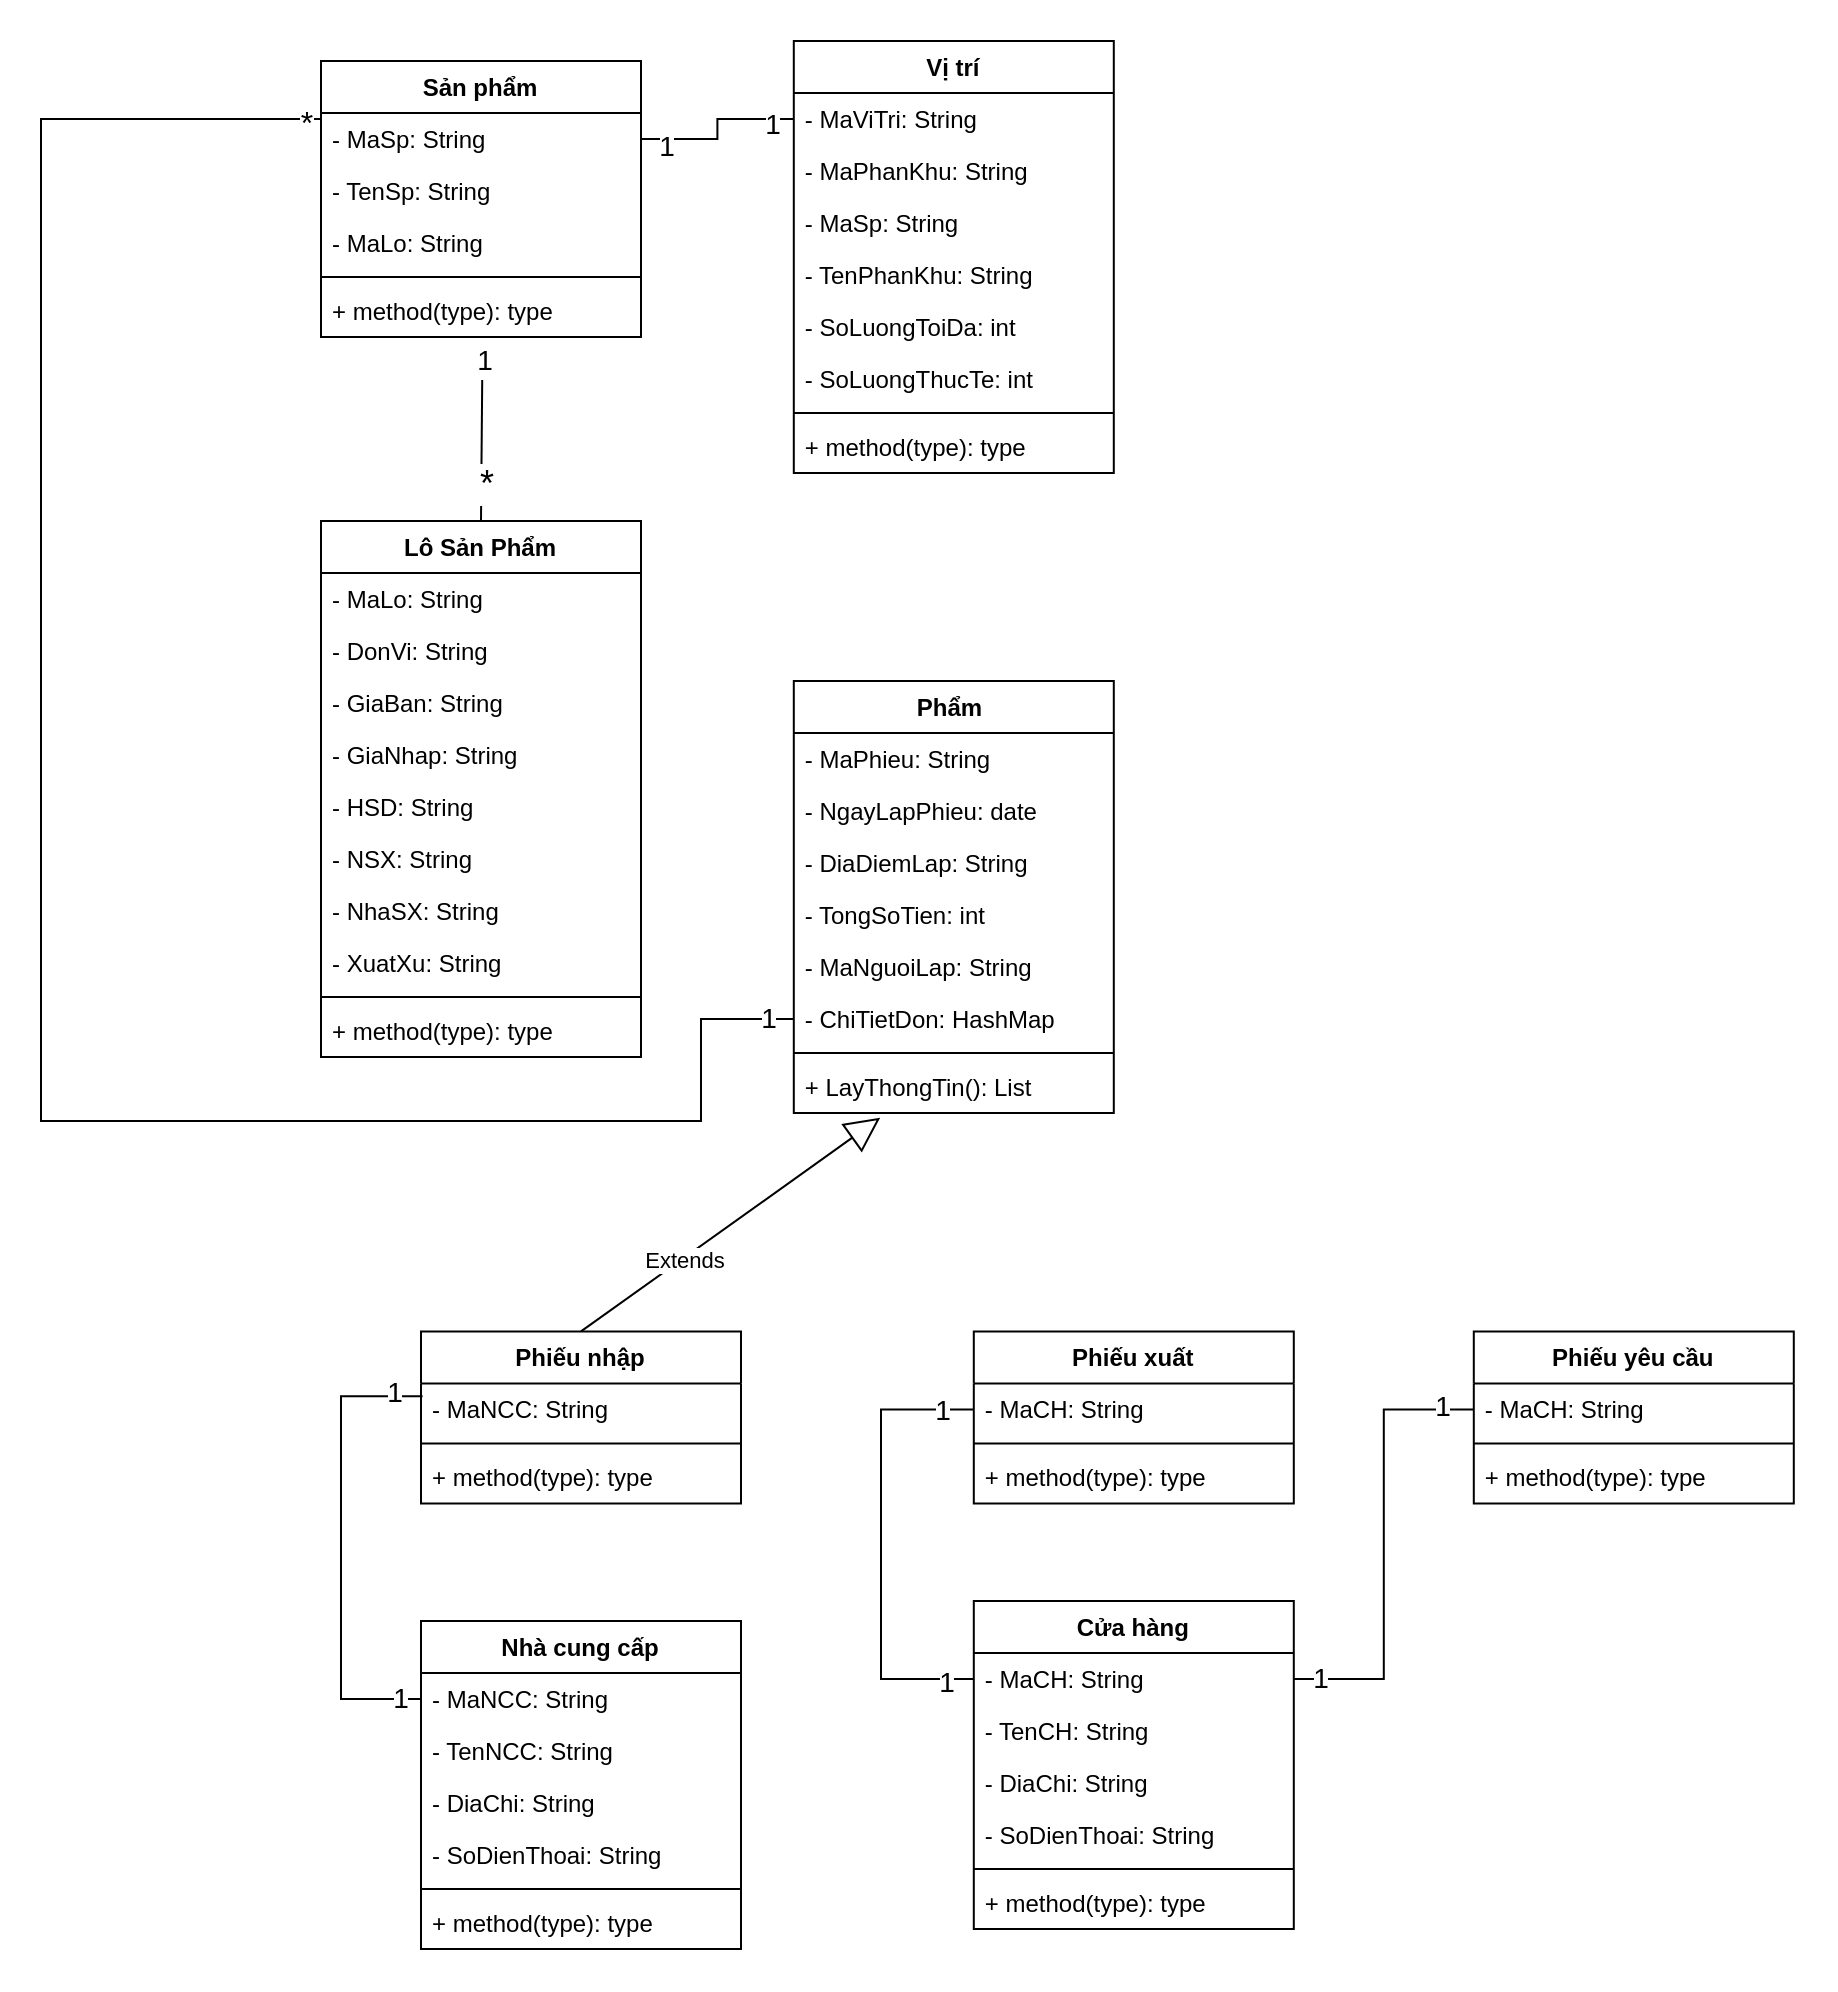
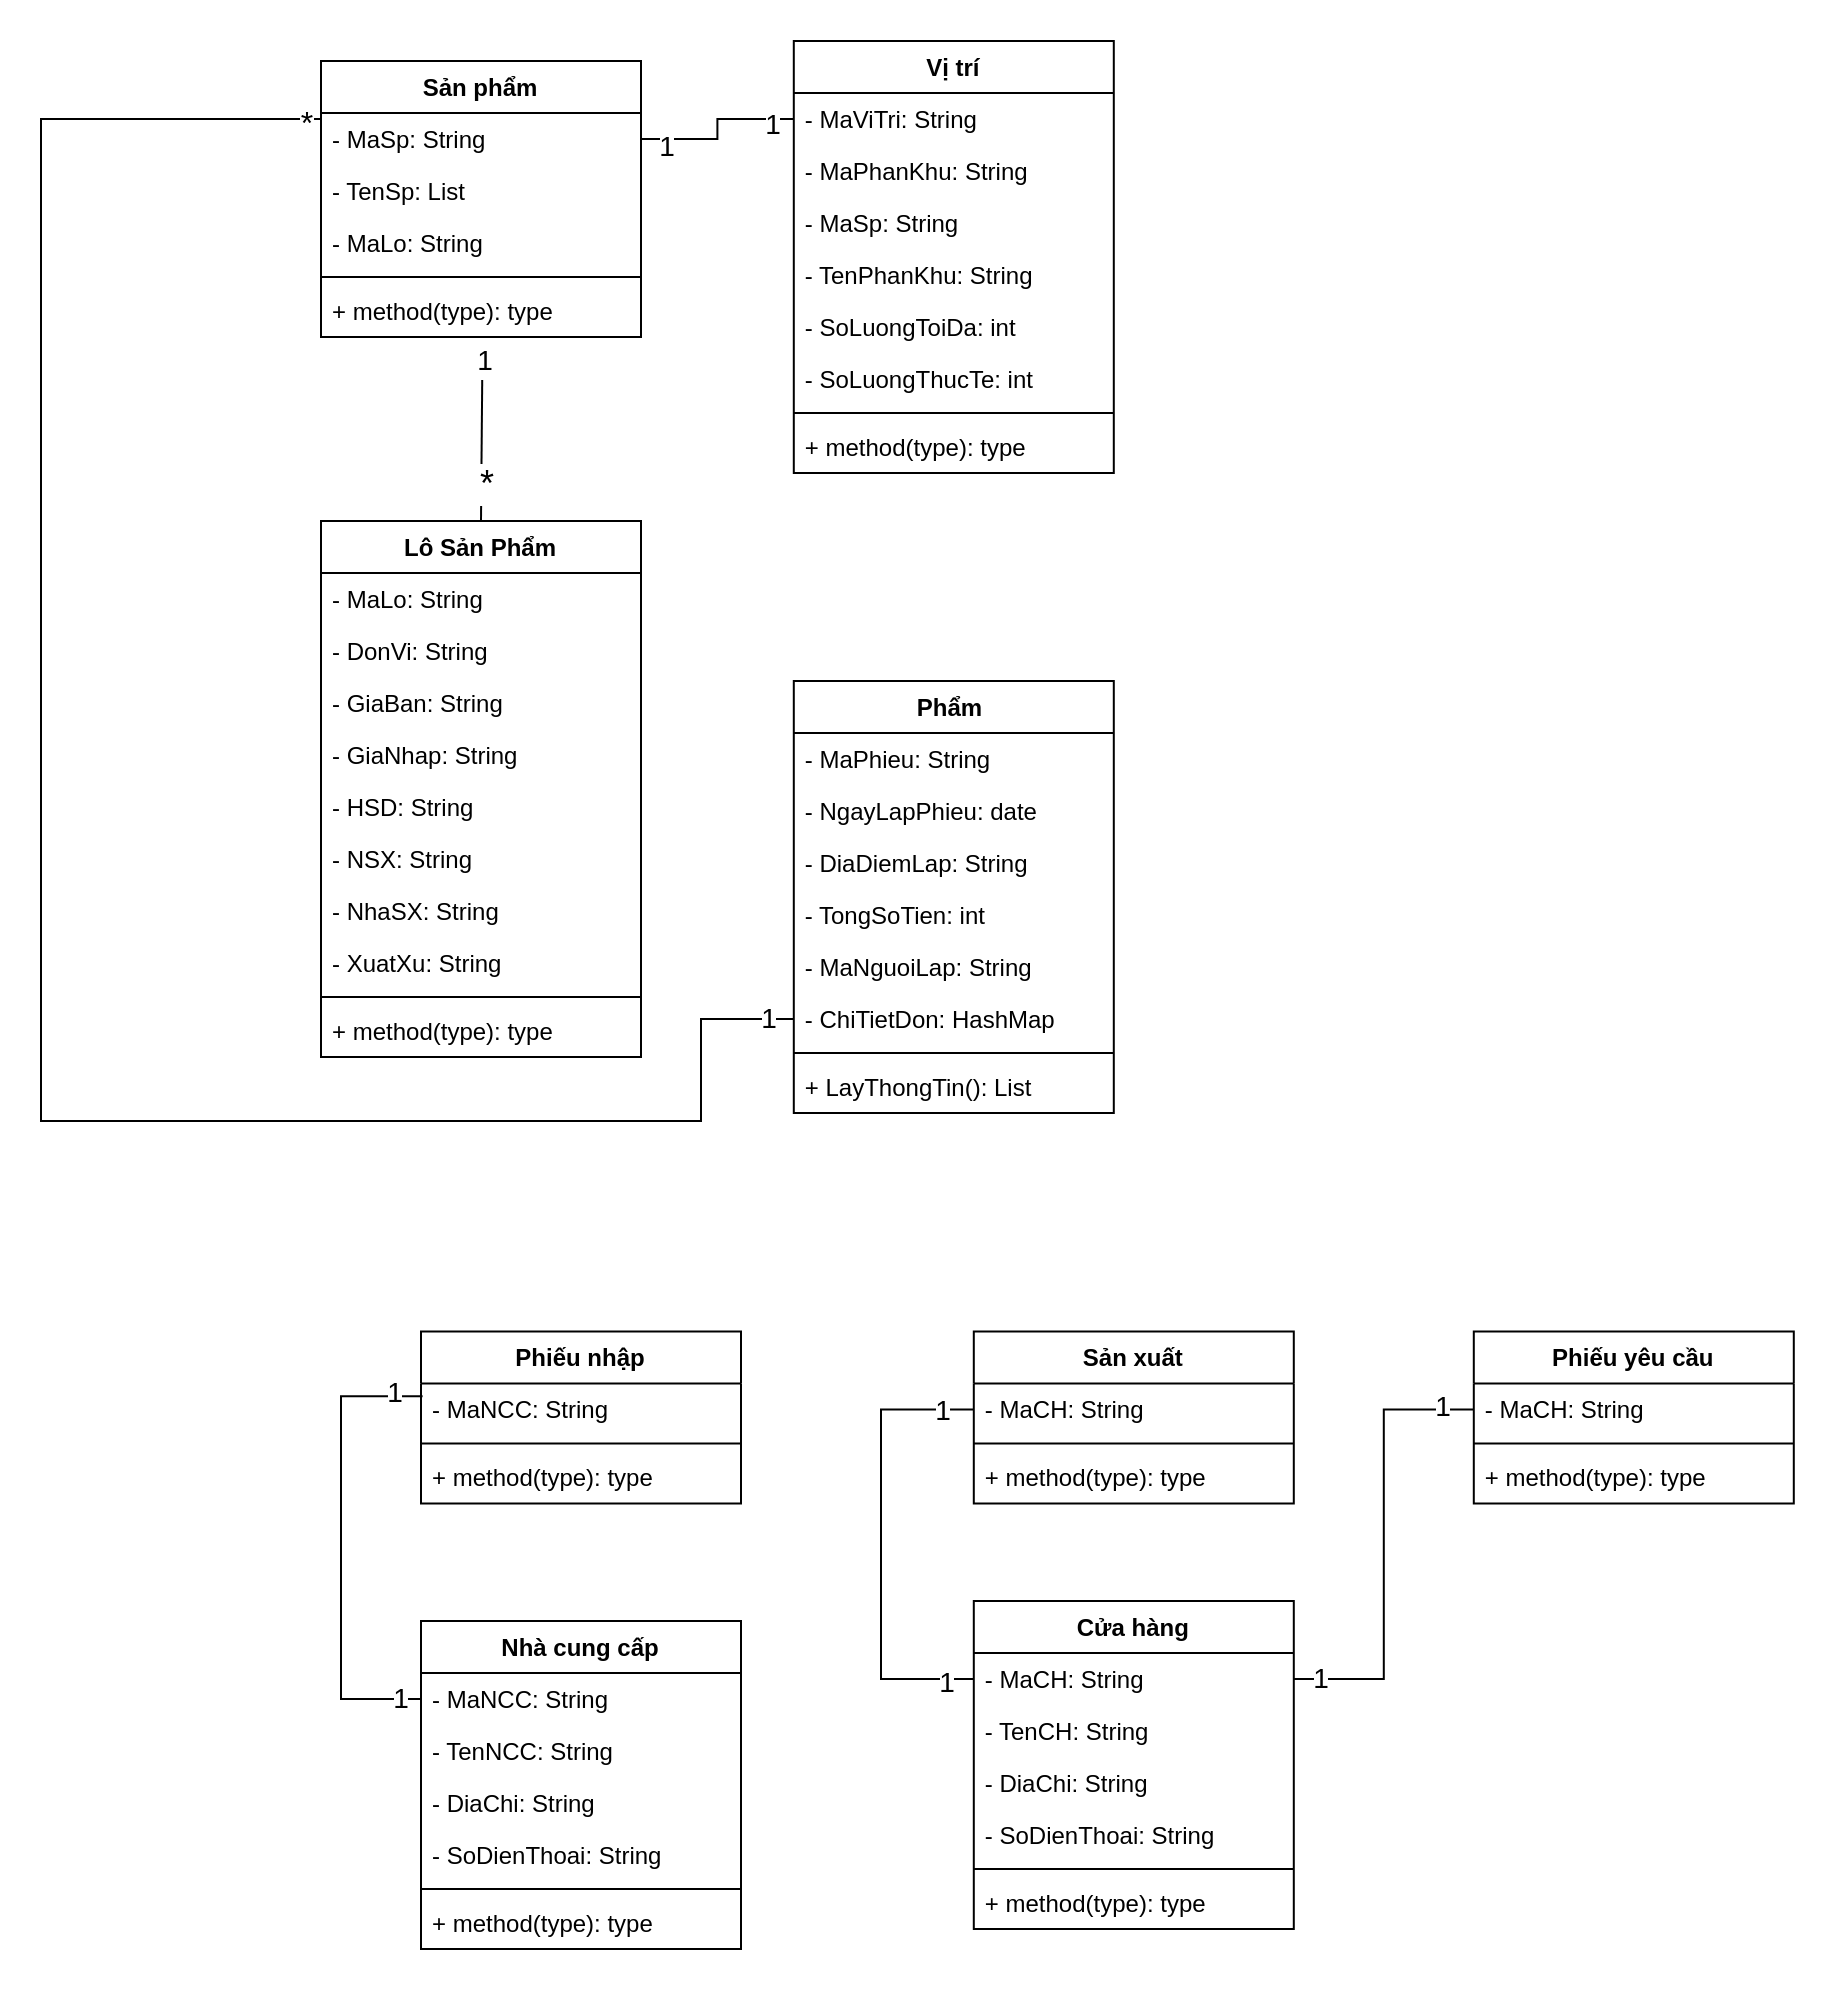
(420, 192) -> (407, 192)
(774, 1194) -> none
(1133, 1358) -> (1133, 1358)
